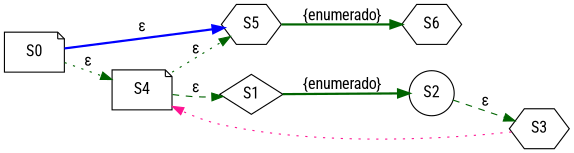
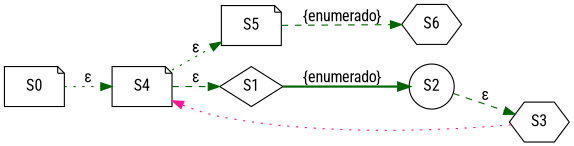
(251, 24) -> (251, 26)
(336, 24) -> (336, 25)
(139, 39) -> none
